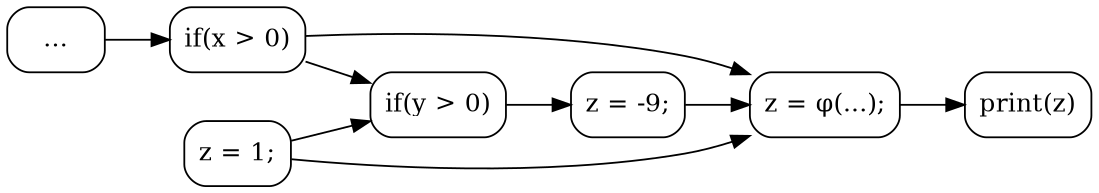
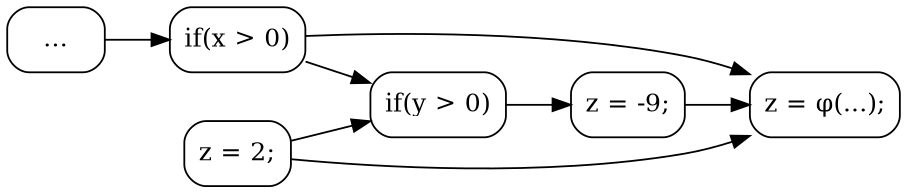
(1028, 105) -> none
(238, 154) -> (238, 154)
